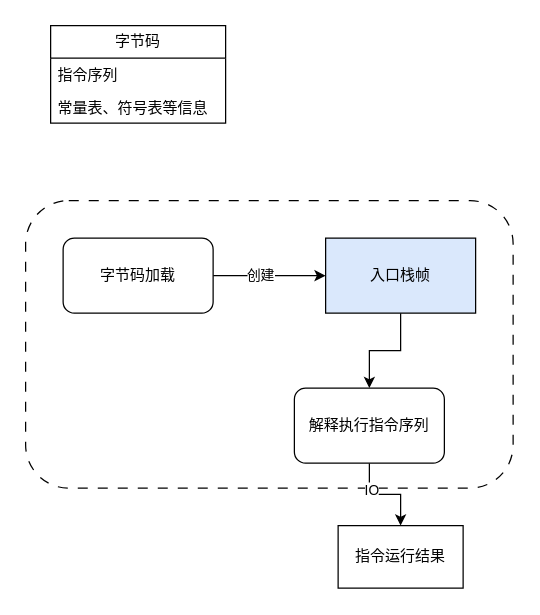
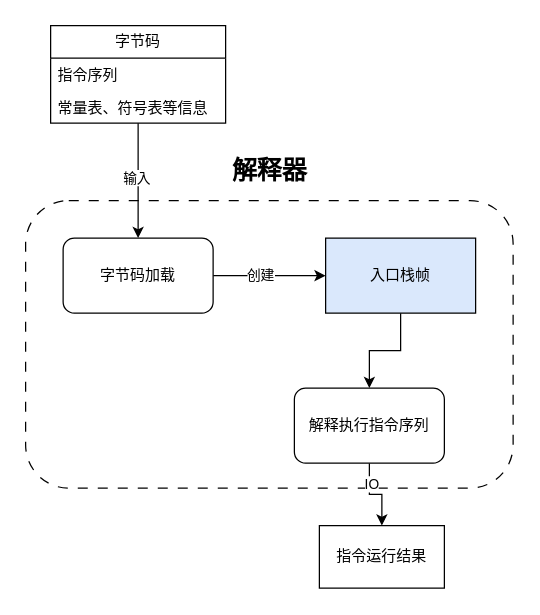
none -> (269, 169)
none -> (138, 174)
(401, 557) -> (382, 557)
